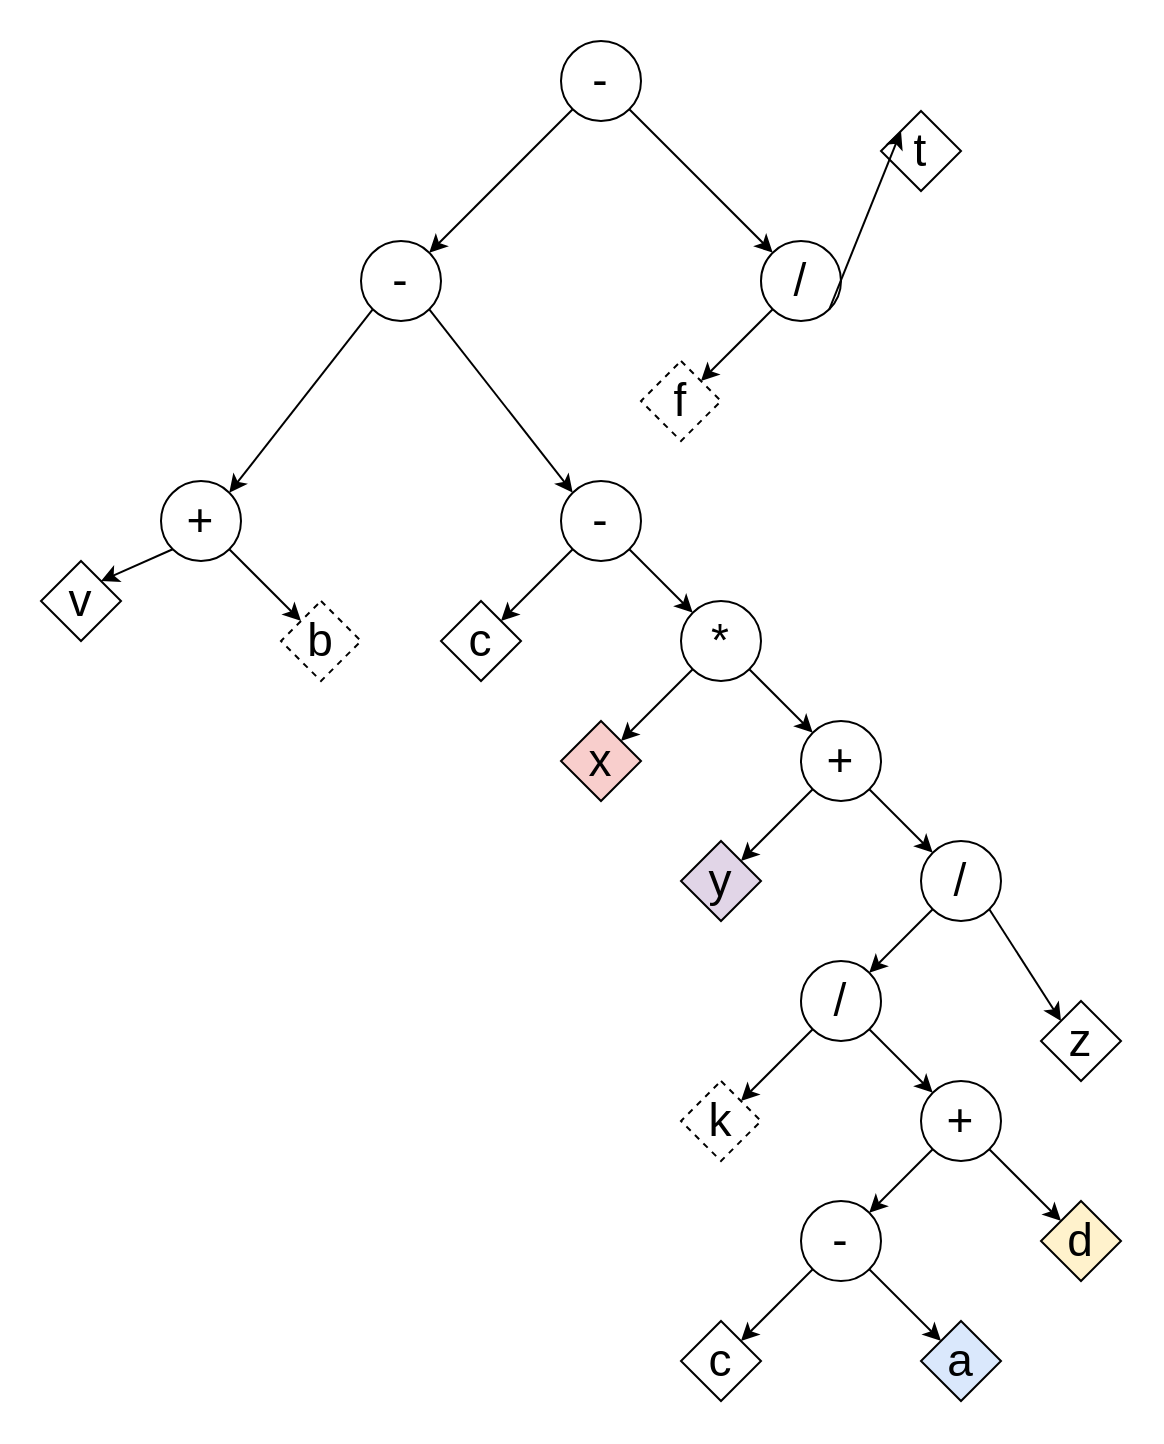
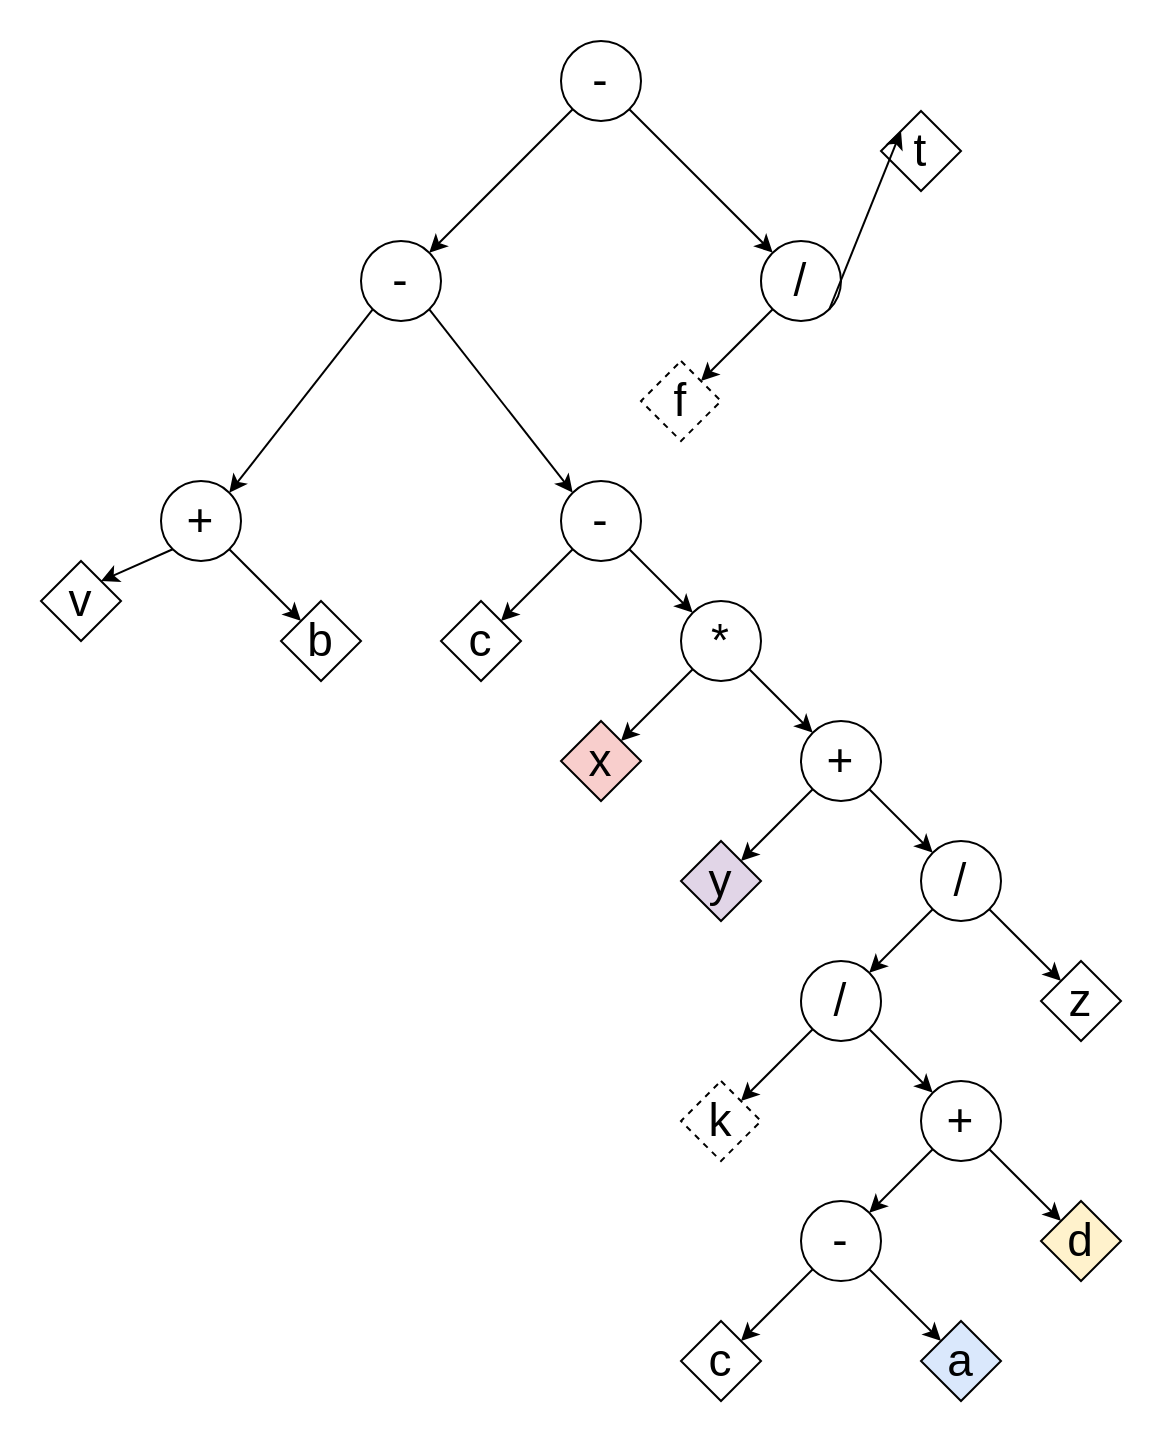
(321, 641) -> (321, 641)
(1081, 1041) -> (1081, 1001)
